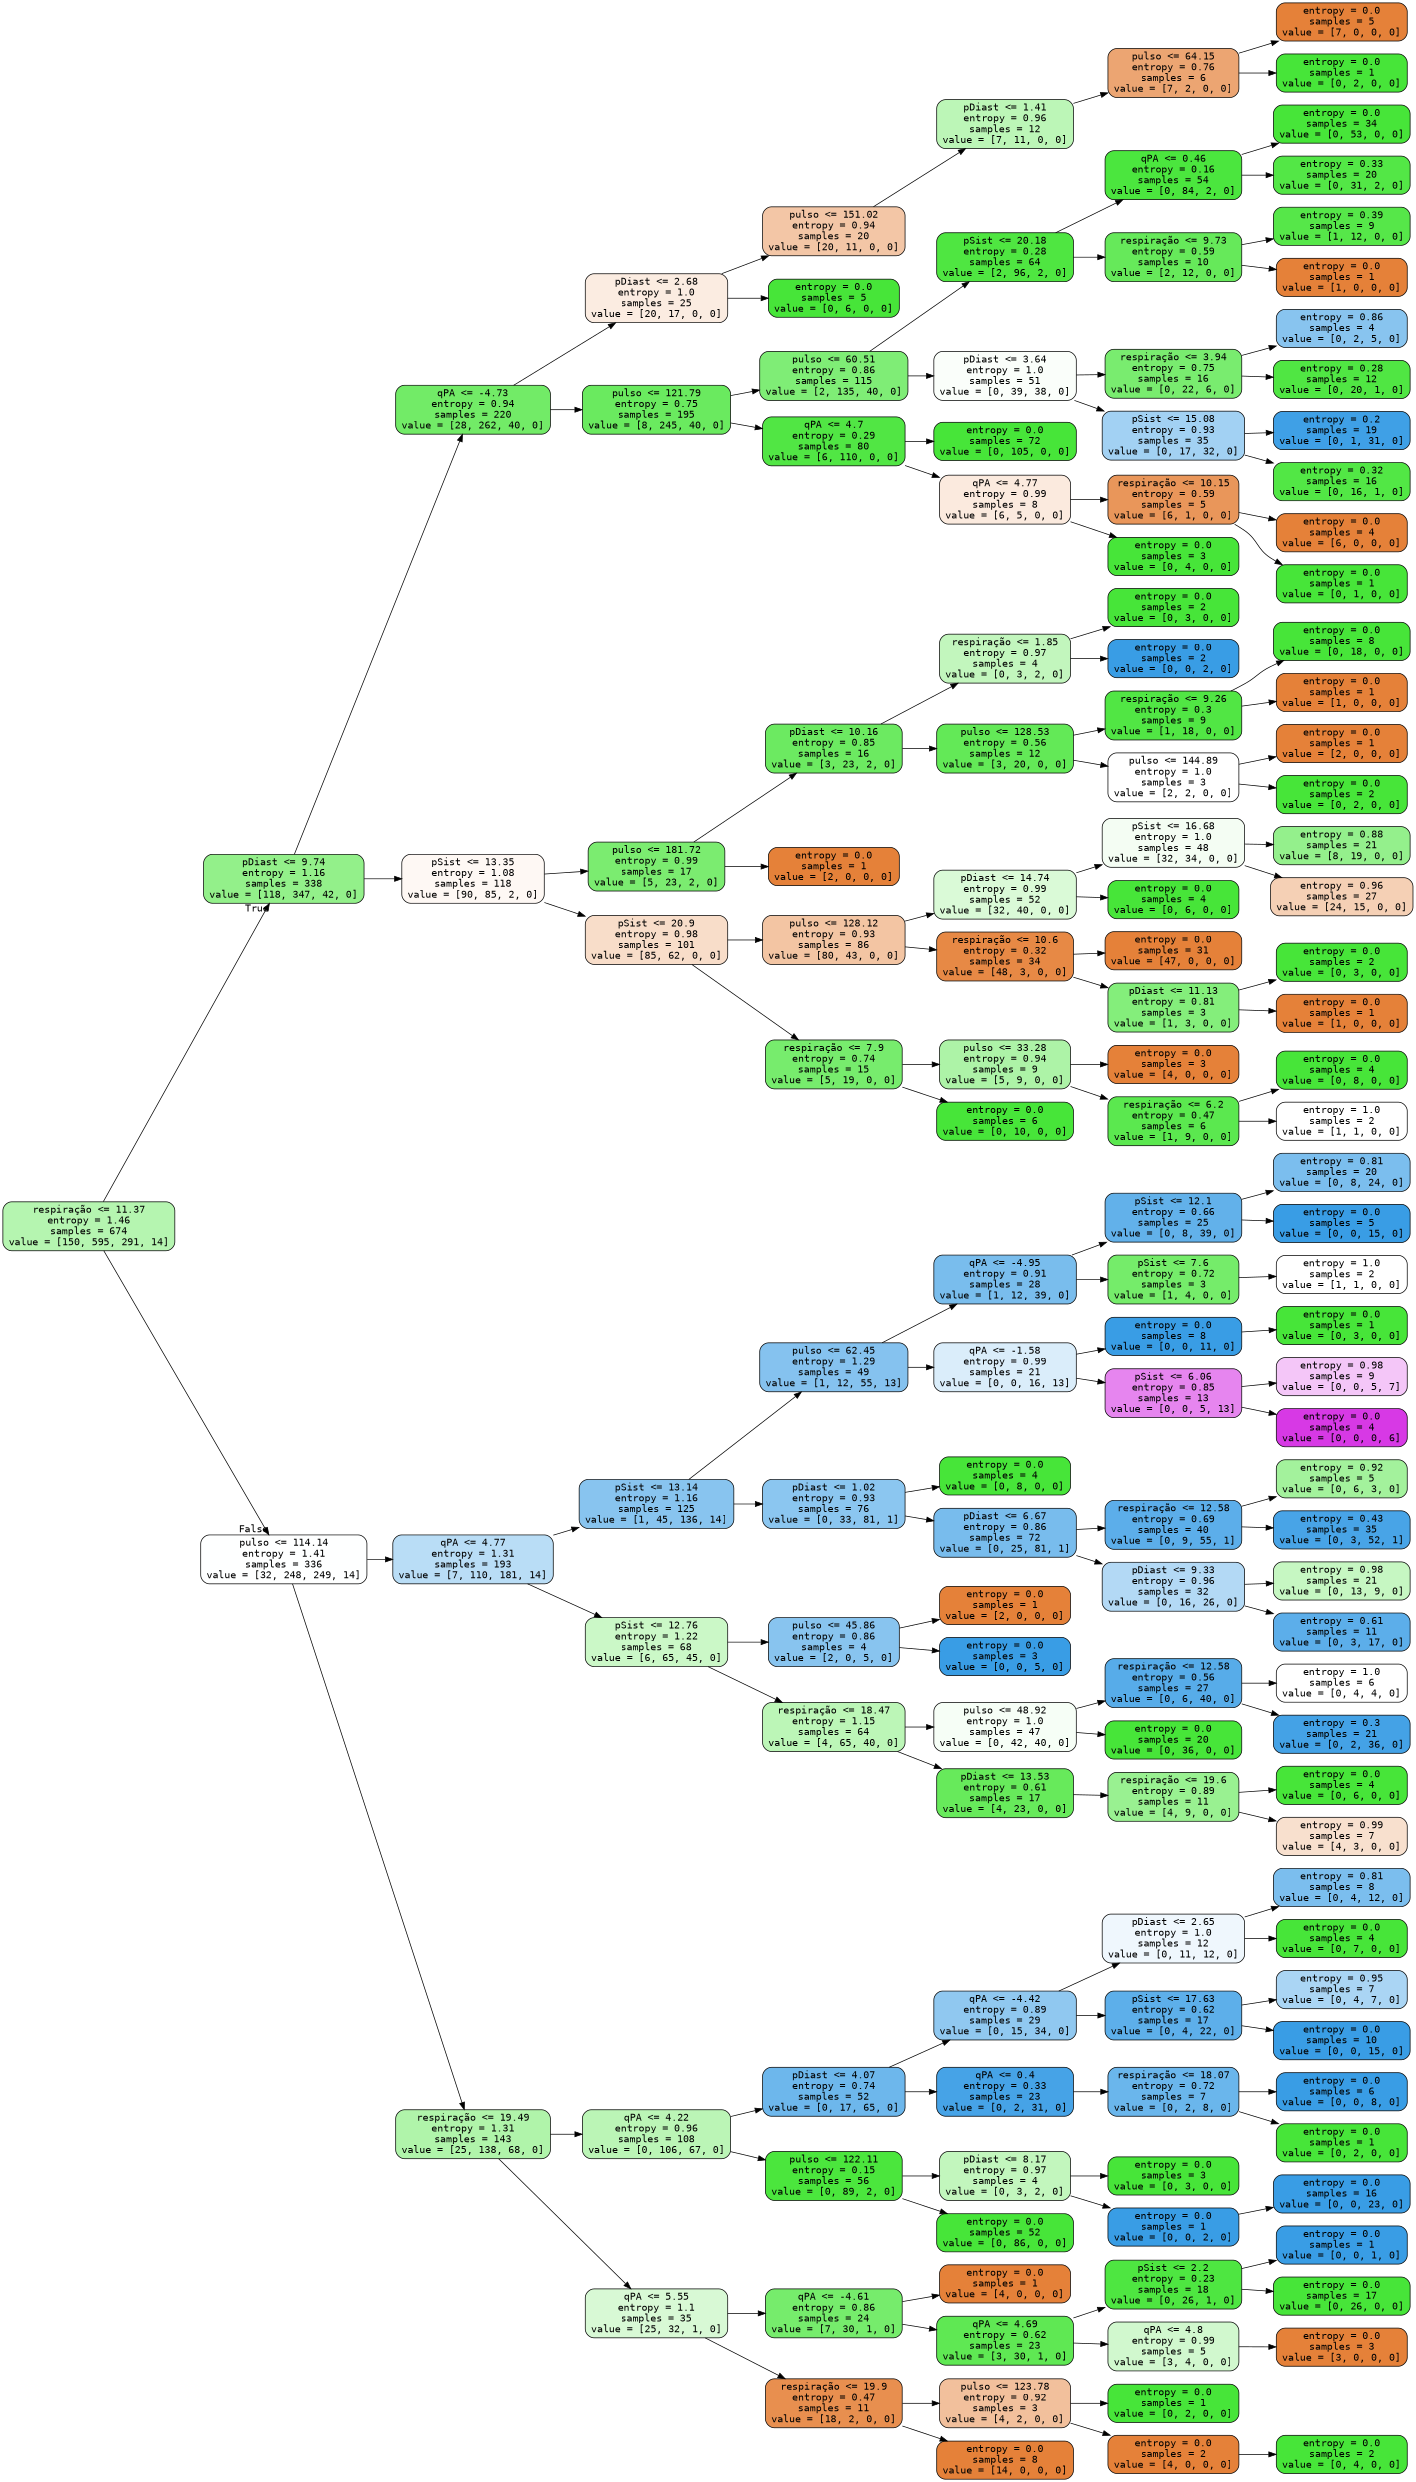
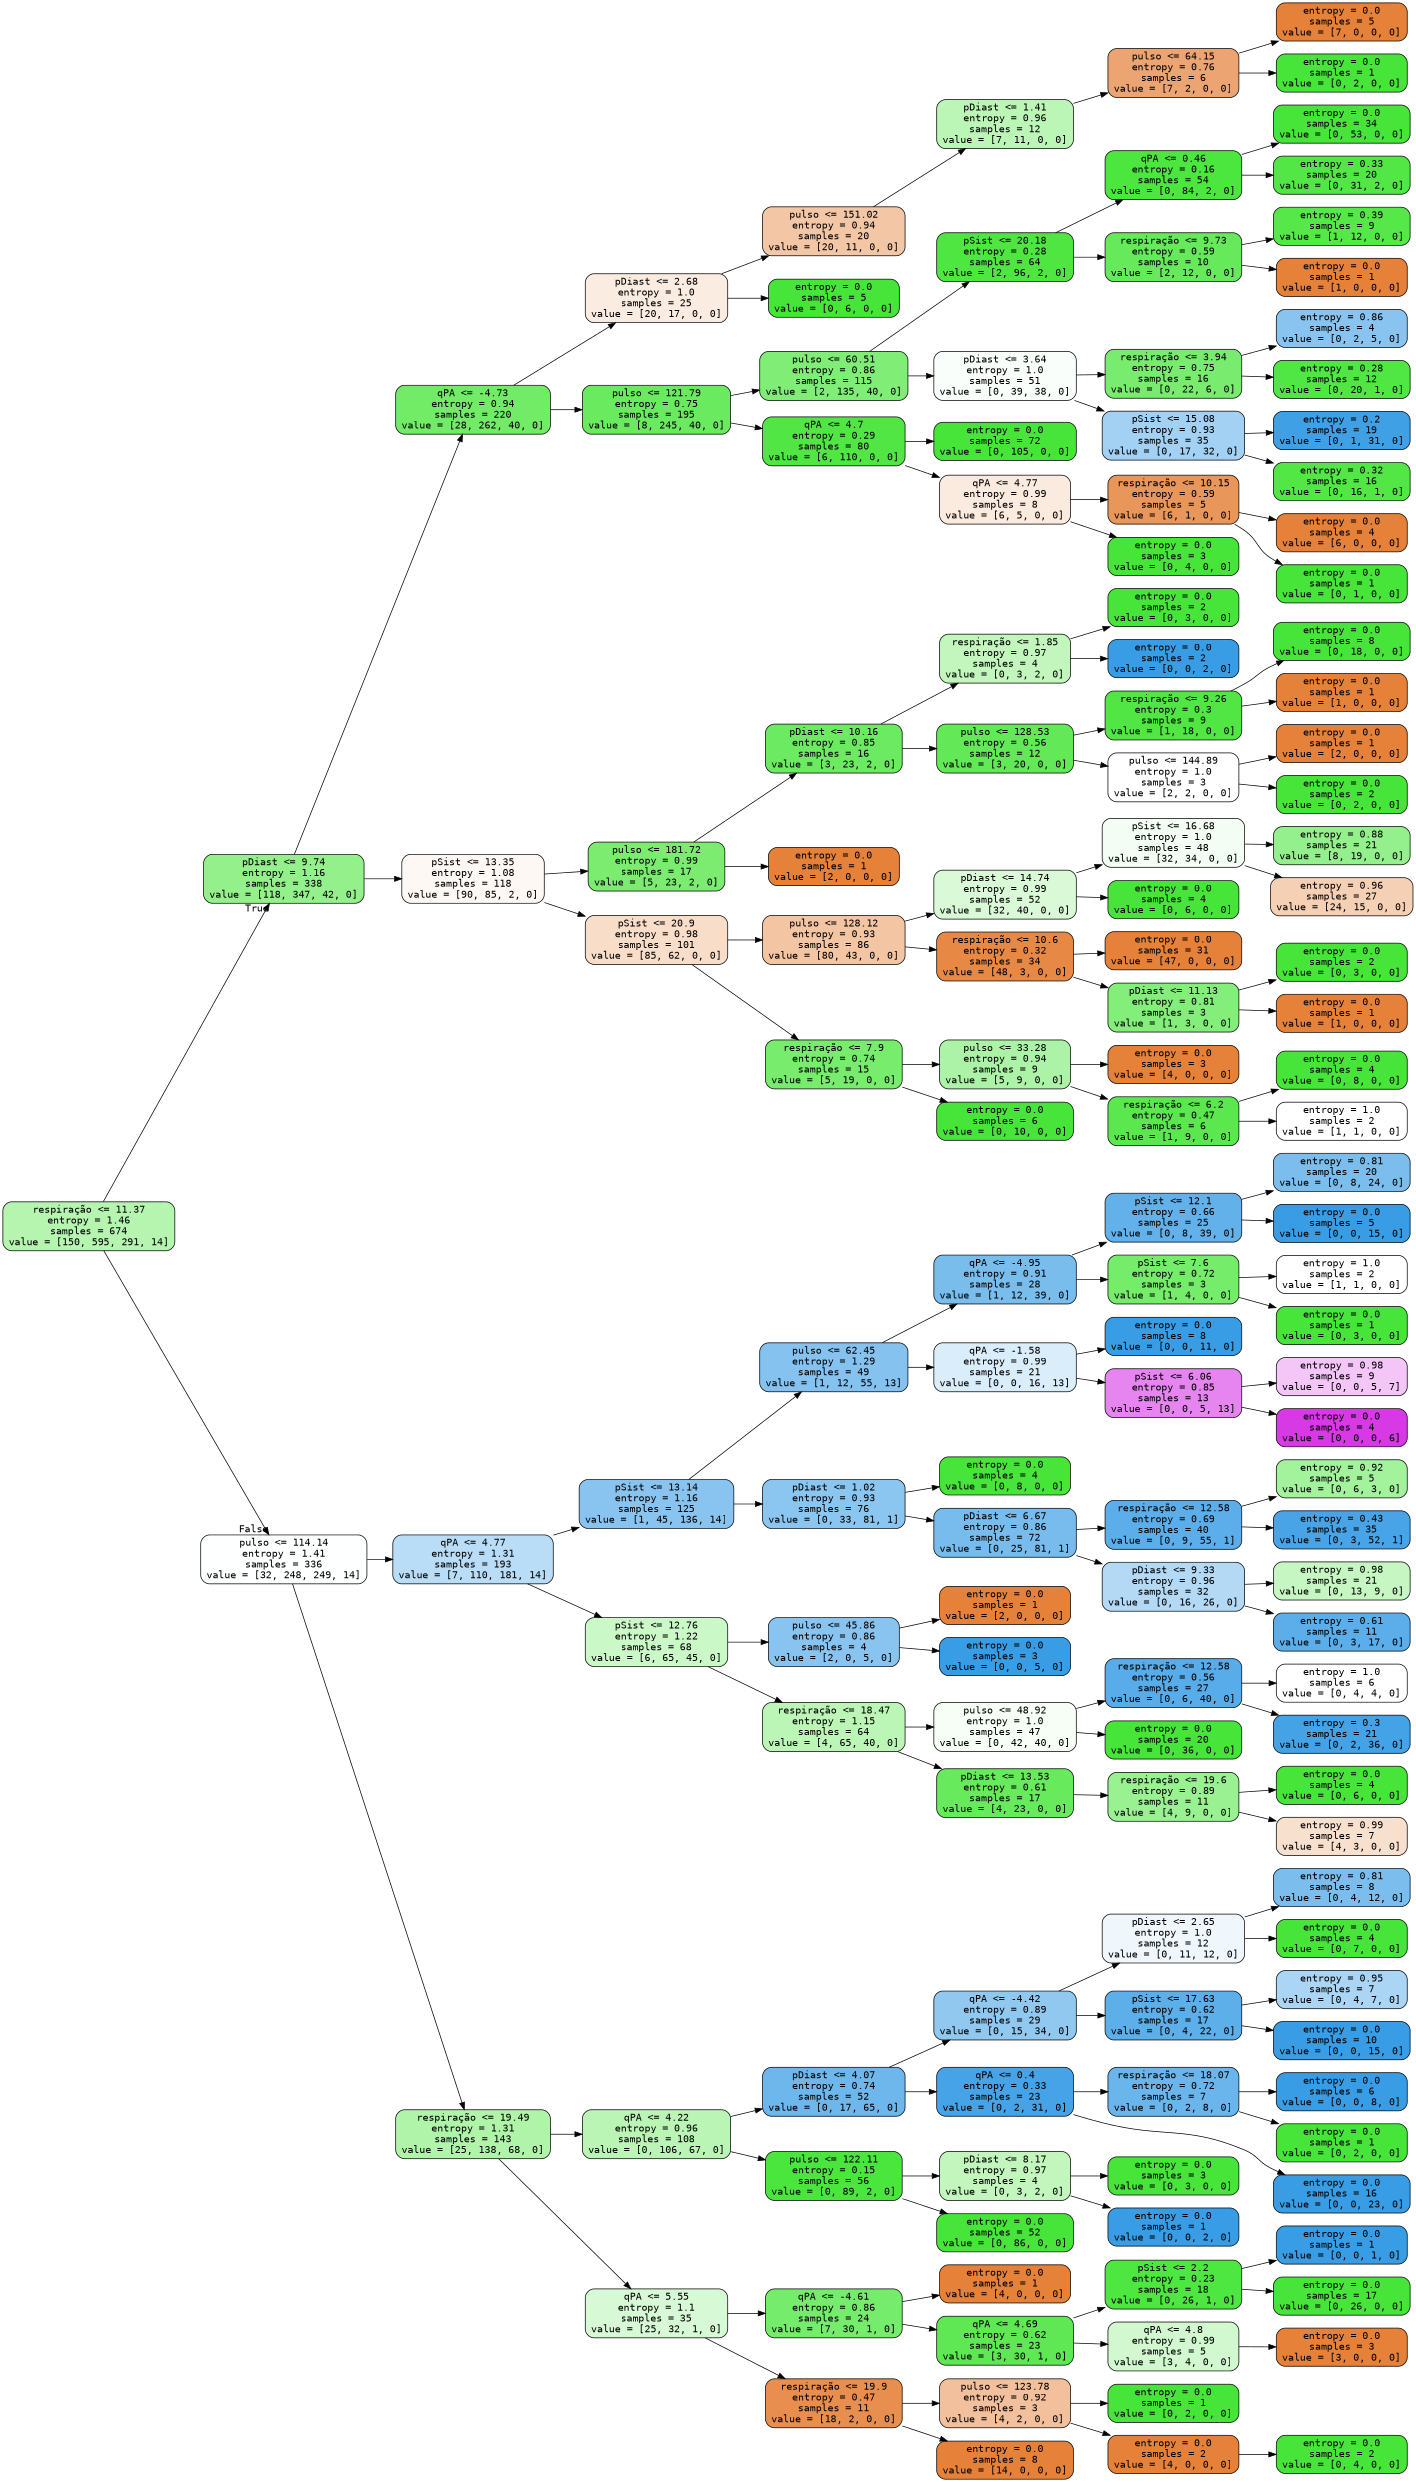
(1255, 1331) -> (1254, 1302)
(1252, 2212) -> (1179, 2134)
